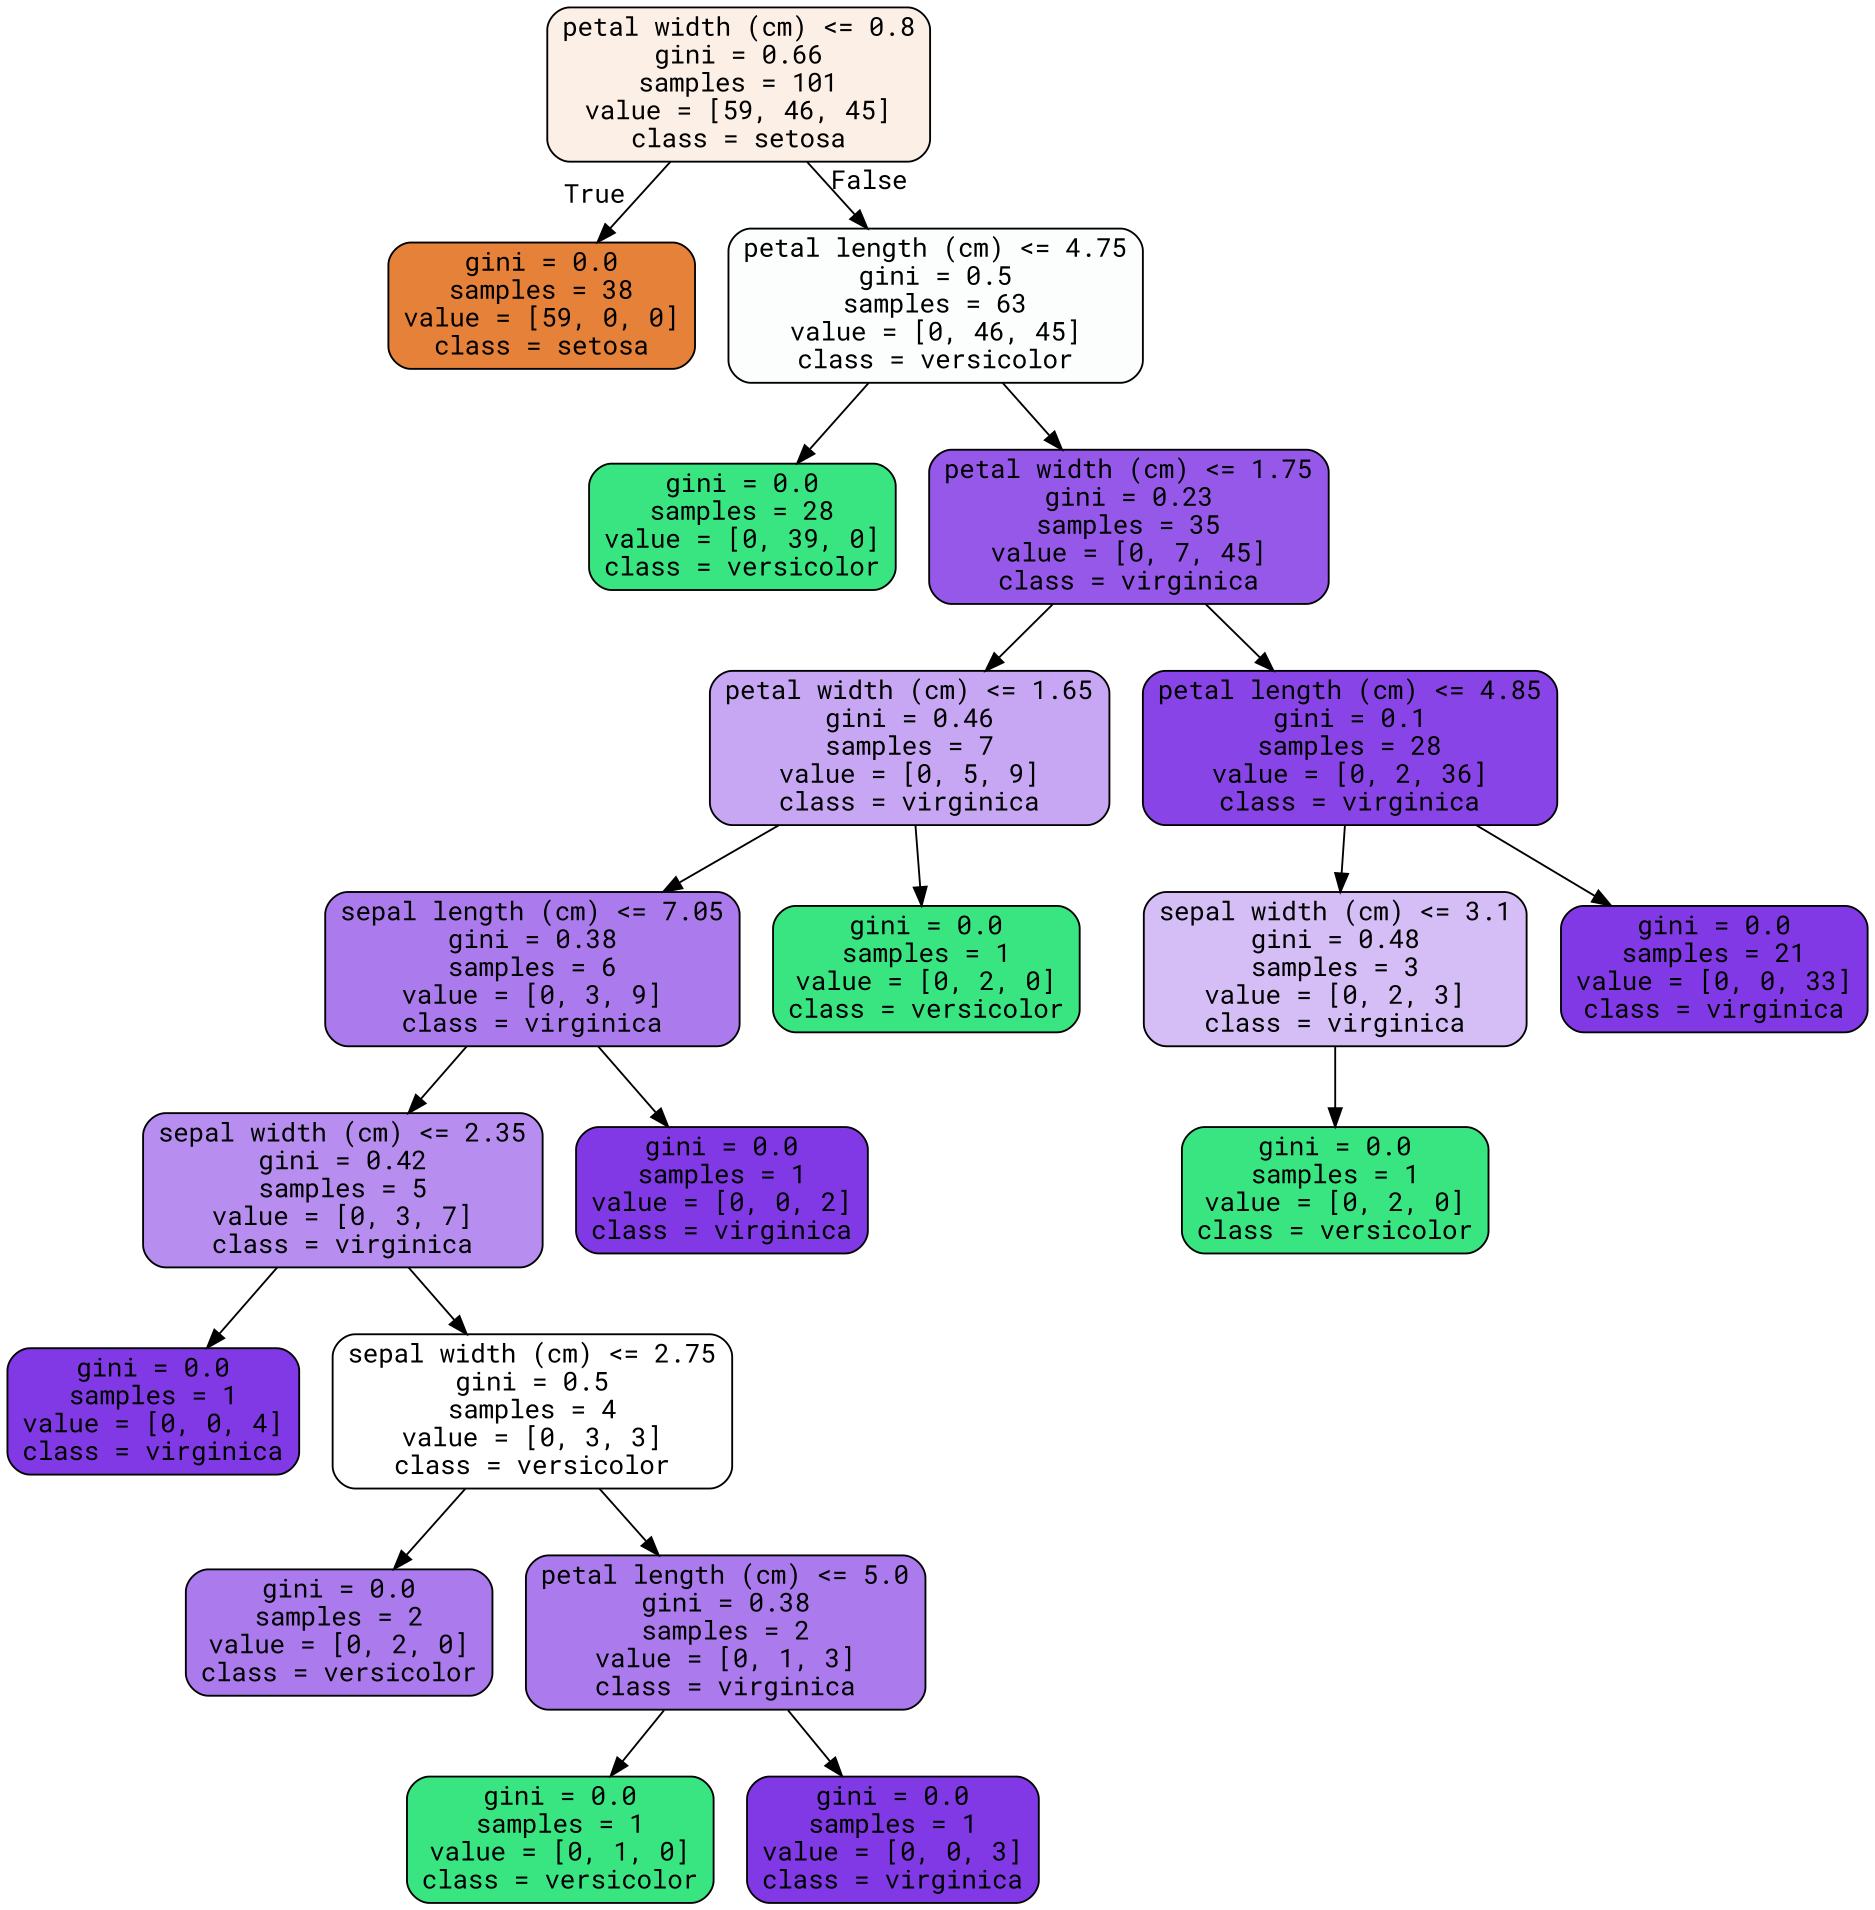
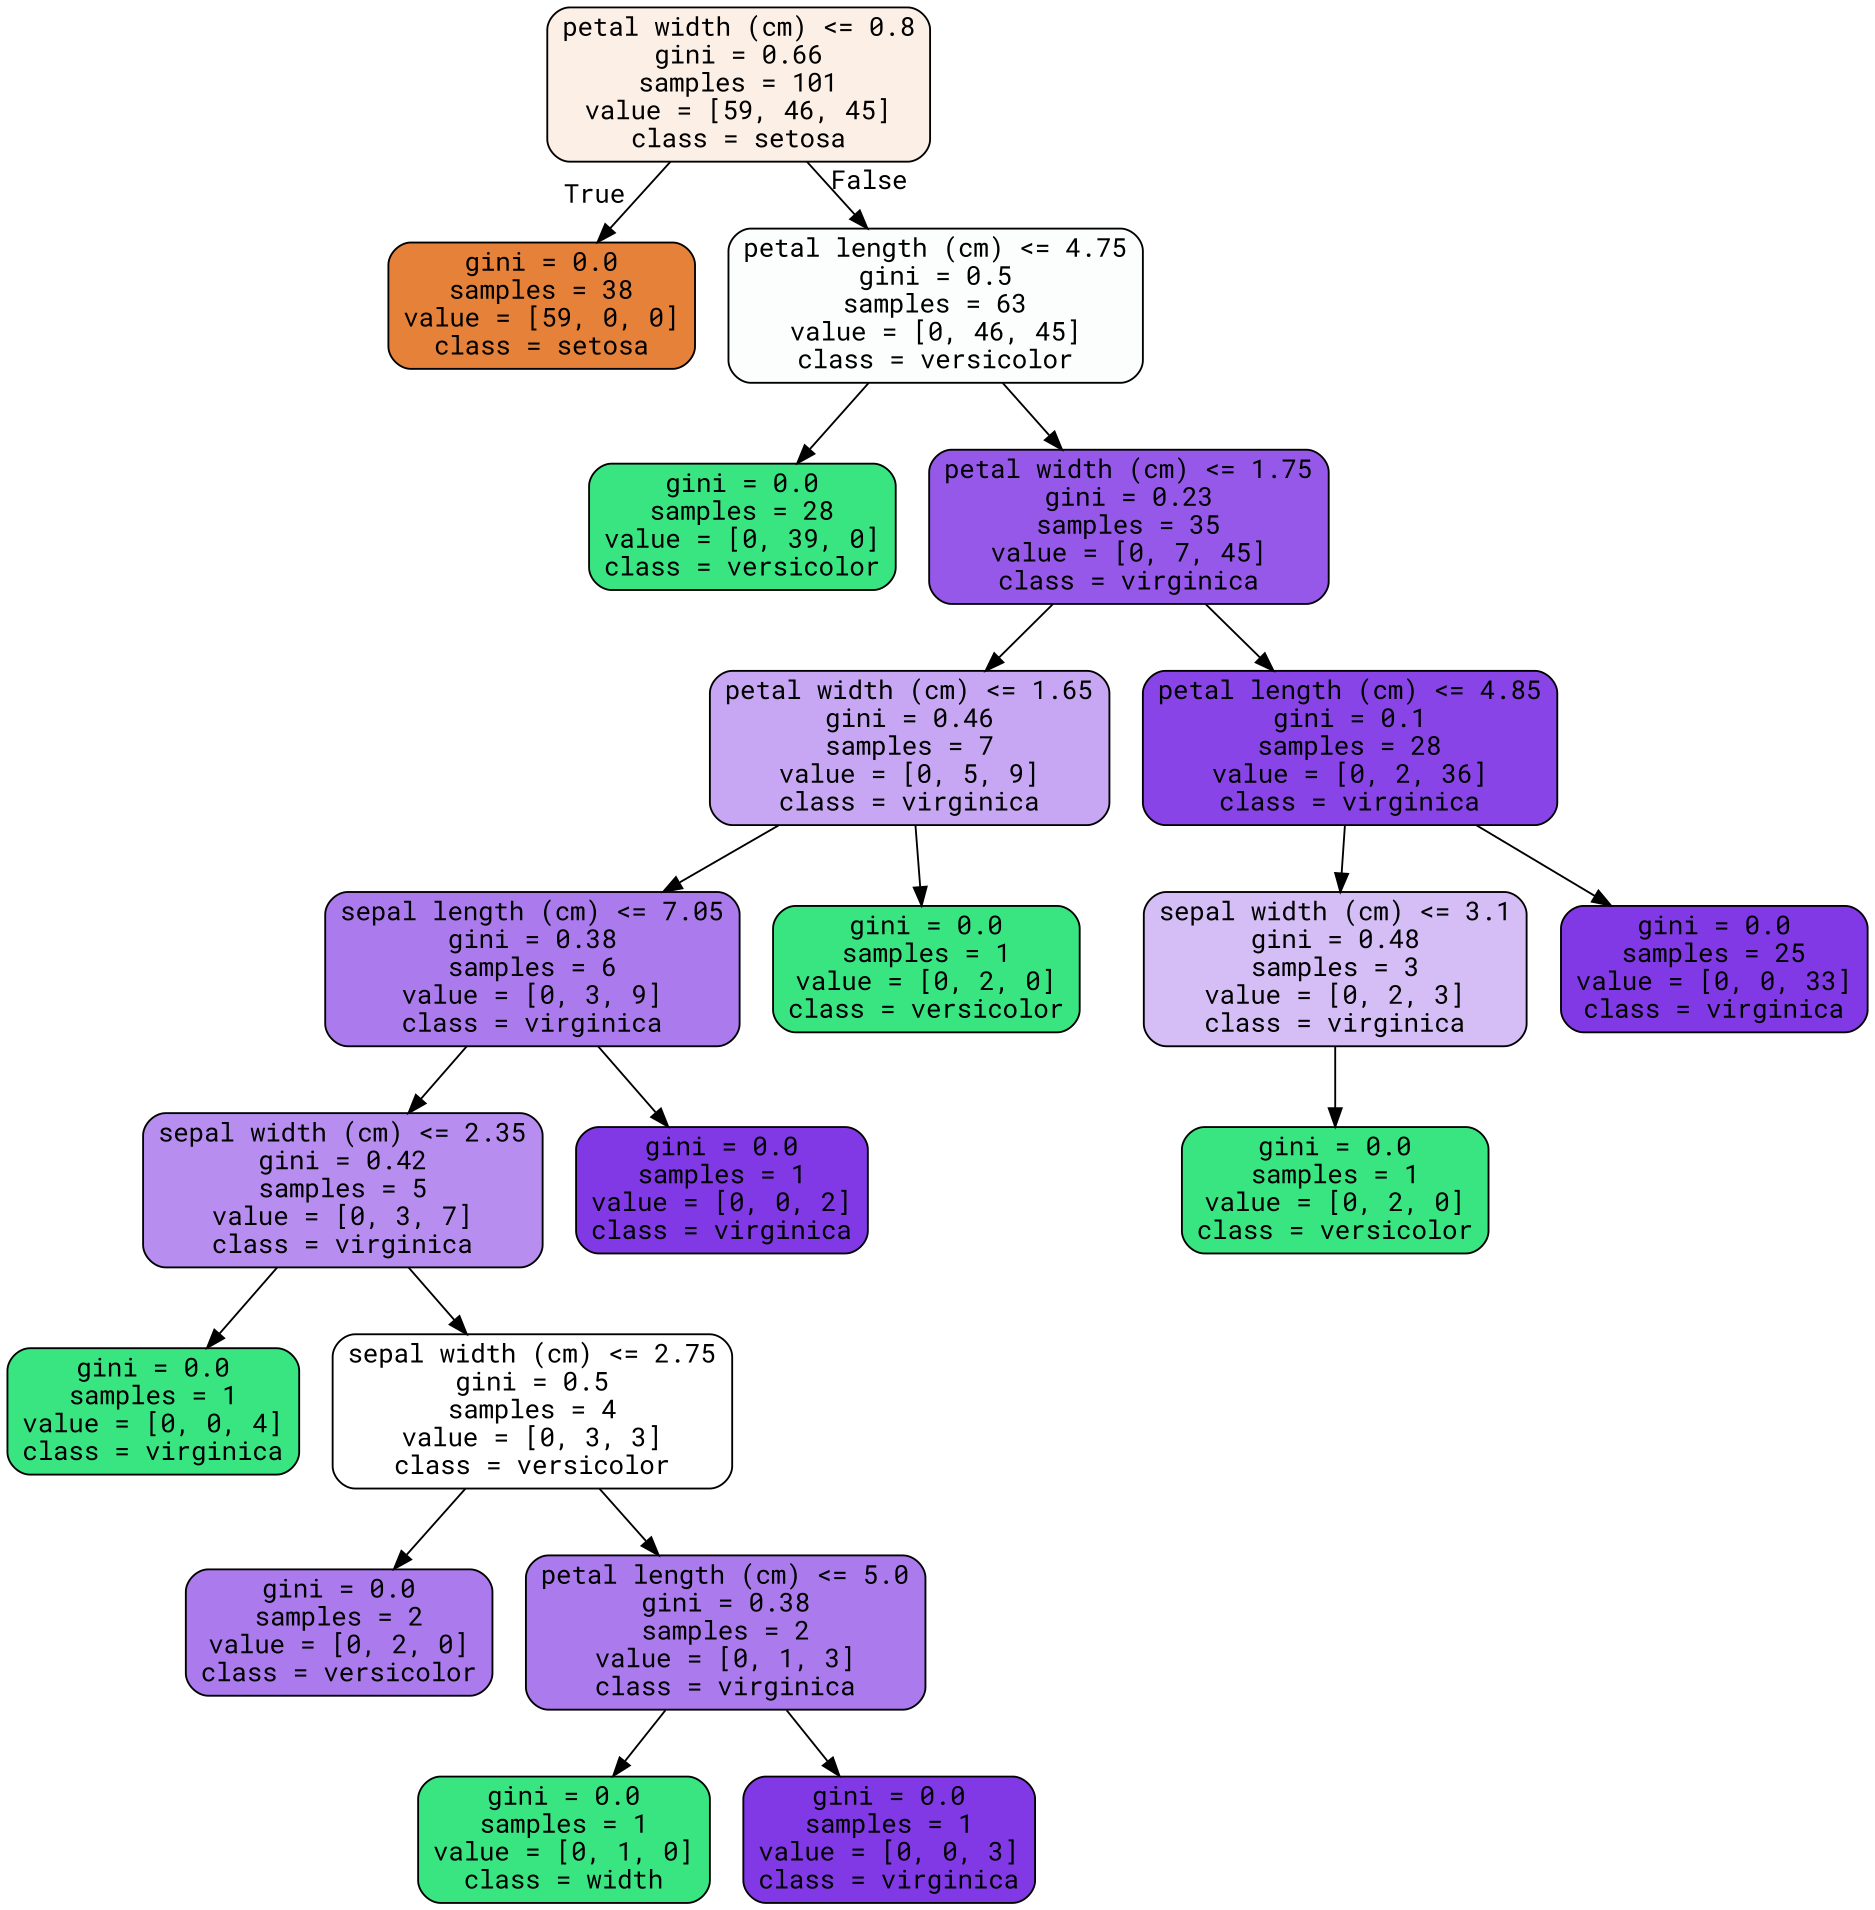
(1714, 969) -> (1714, 969)
(153, 1411) -> (153, 1411)
(560, 1840) -> (564, 1840)
